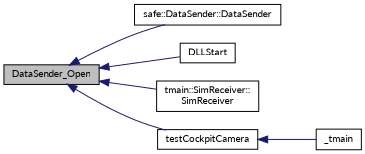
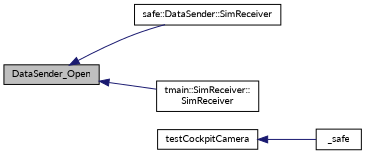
(208, 15) -> (208, 15)
(208, 53) -> none
(119, 113) -> none
(339, 139) -> (339, 139)
